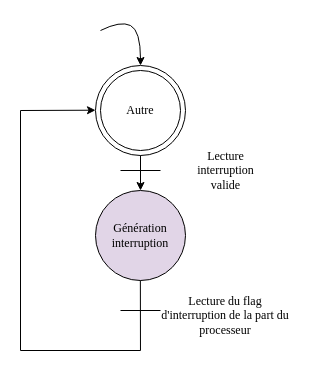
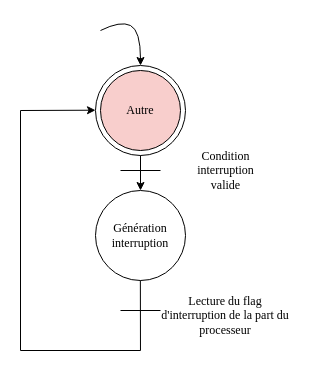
(141, 111) -> (141, 111)
(226, 171) -> (226, 171)
(141, 236) -> (141, 236)
